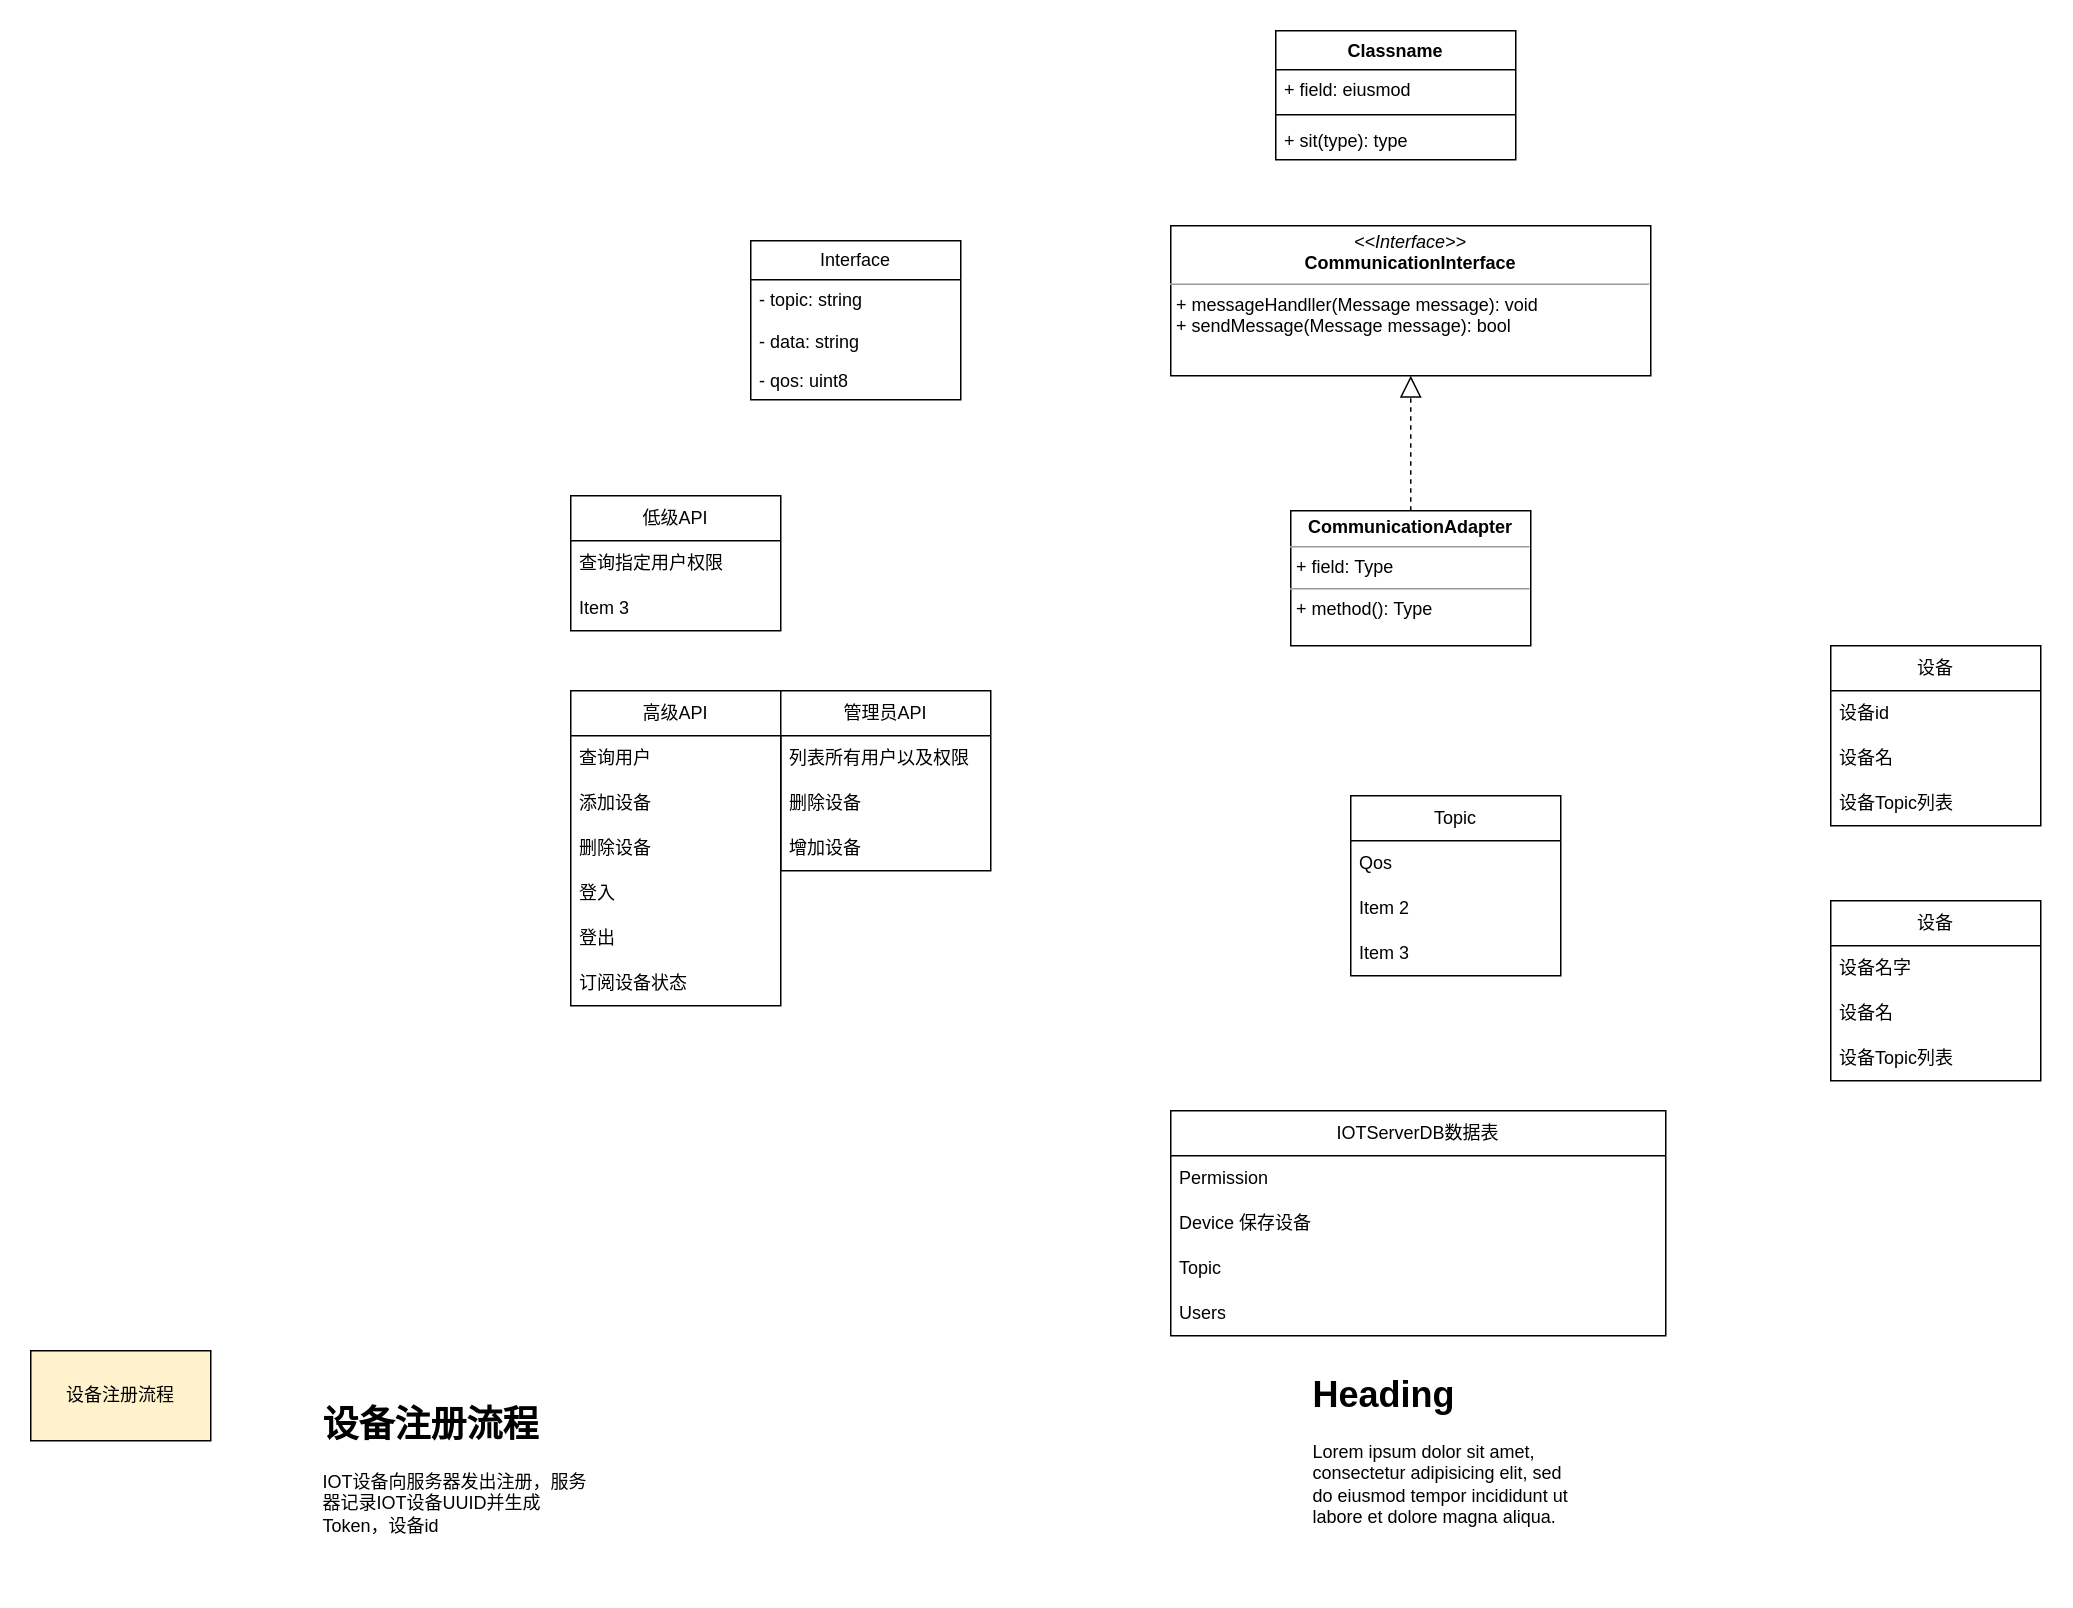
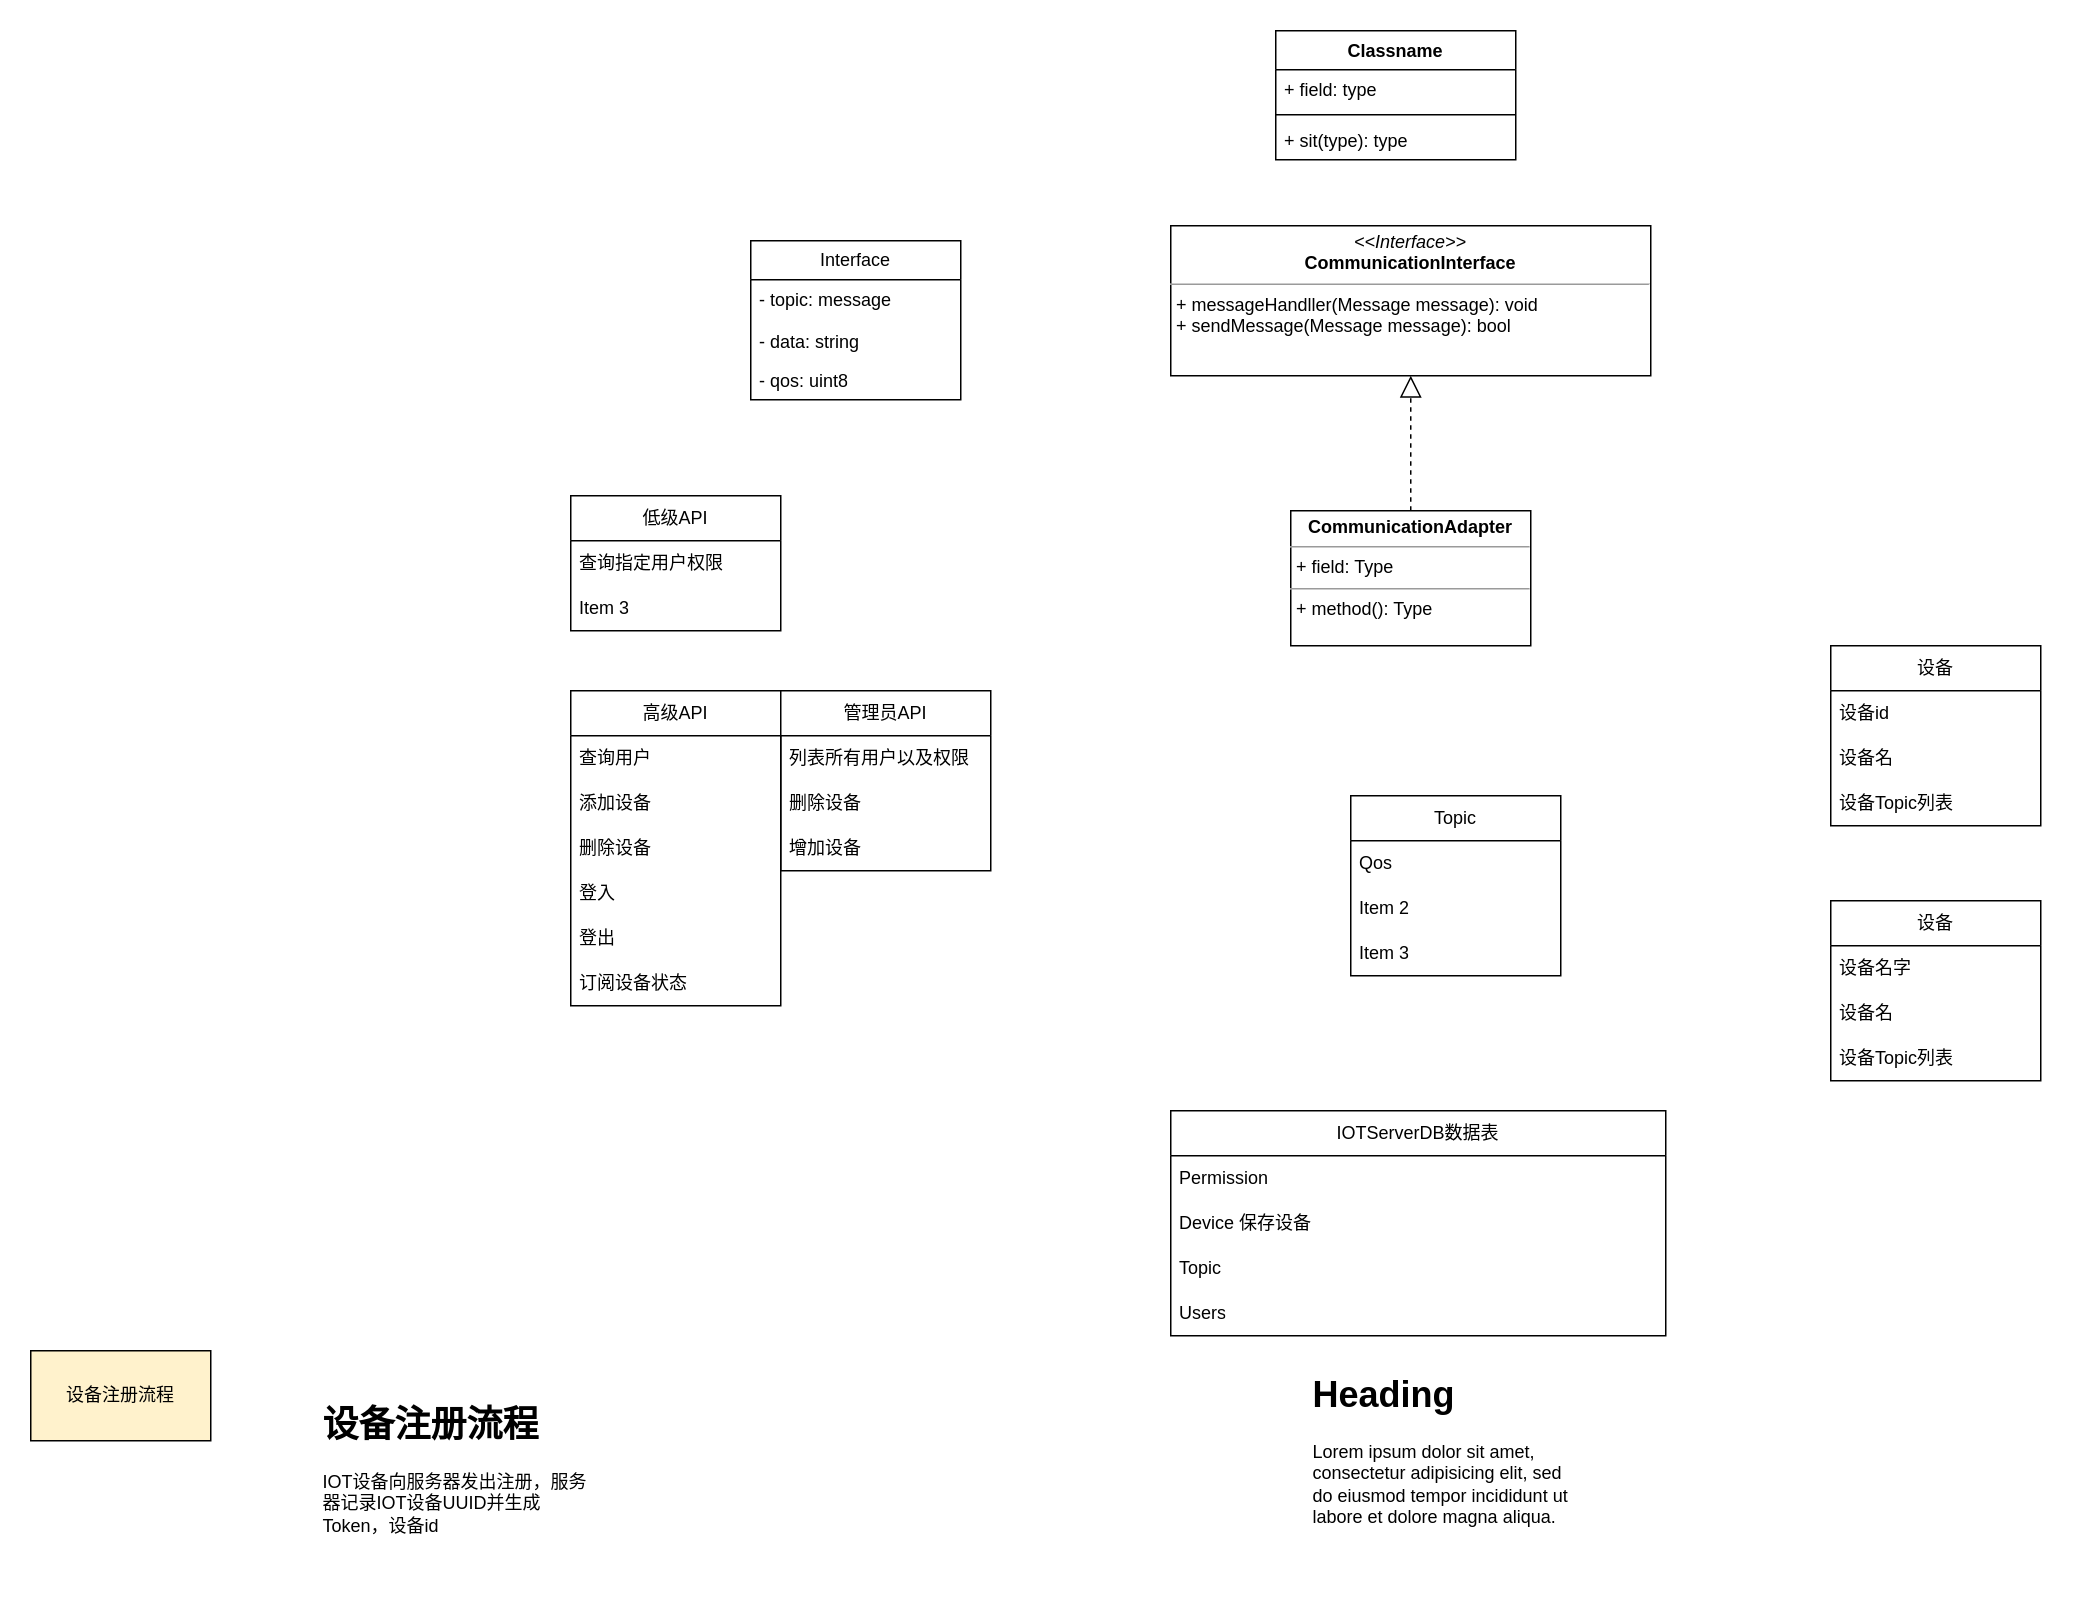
(1351, 91) -> (1339, 91)
(826, 301) -> (833, 301)
